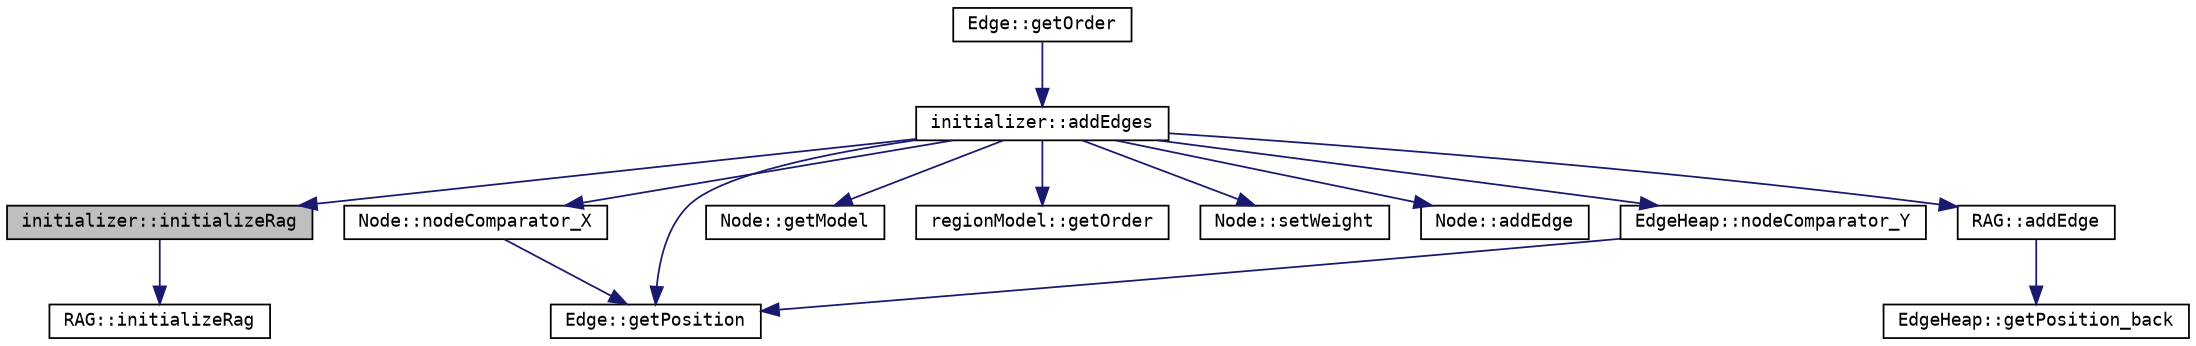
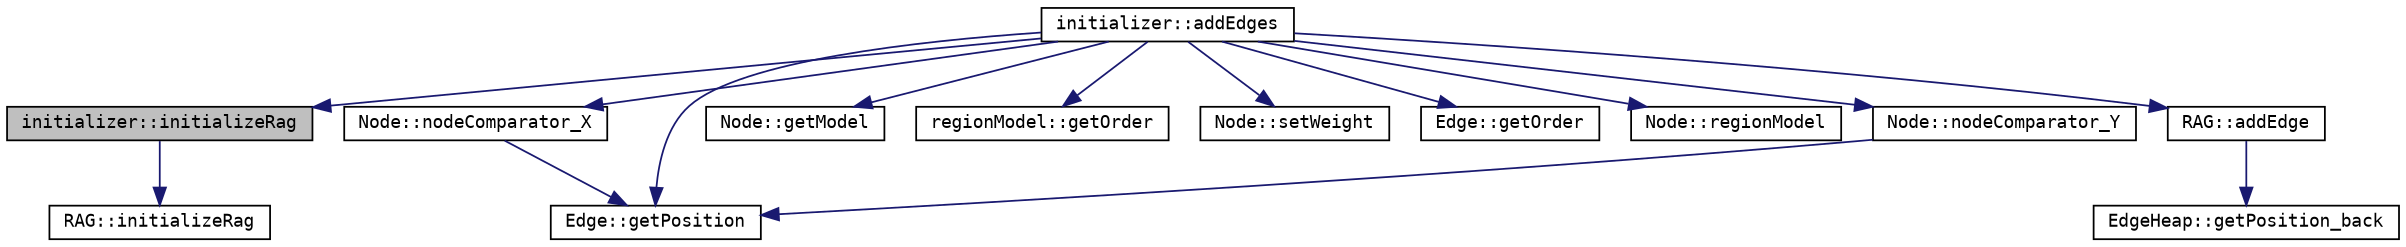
(1042, 65) -> (1330, 72)
(1505, 222) -> (1736, 124)
(1773, 222) -> (2004, 124)
